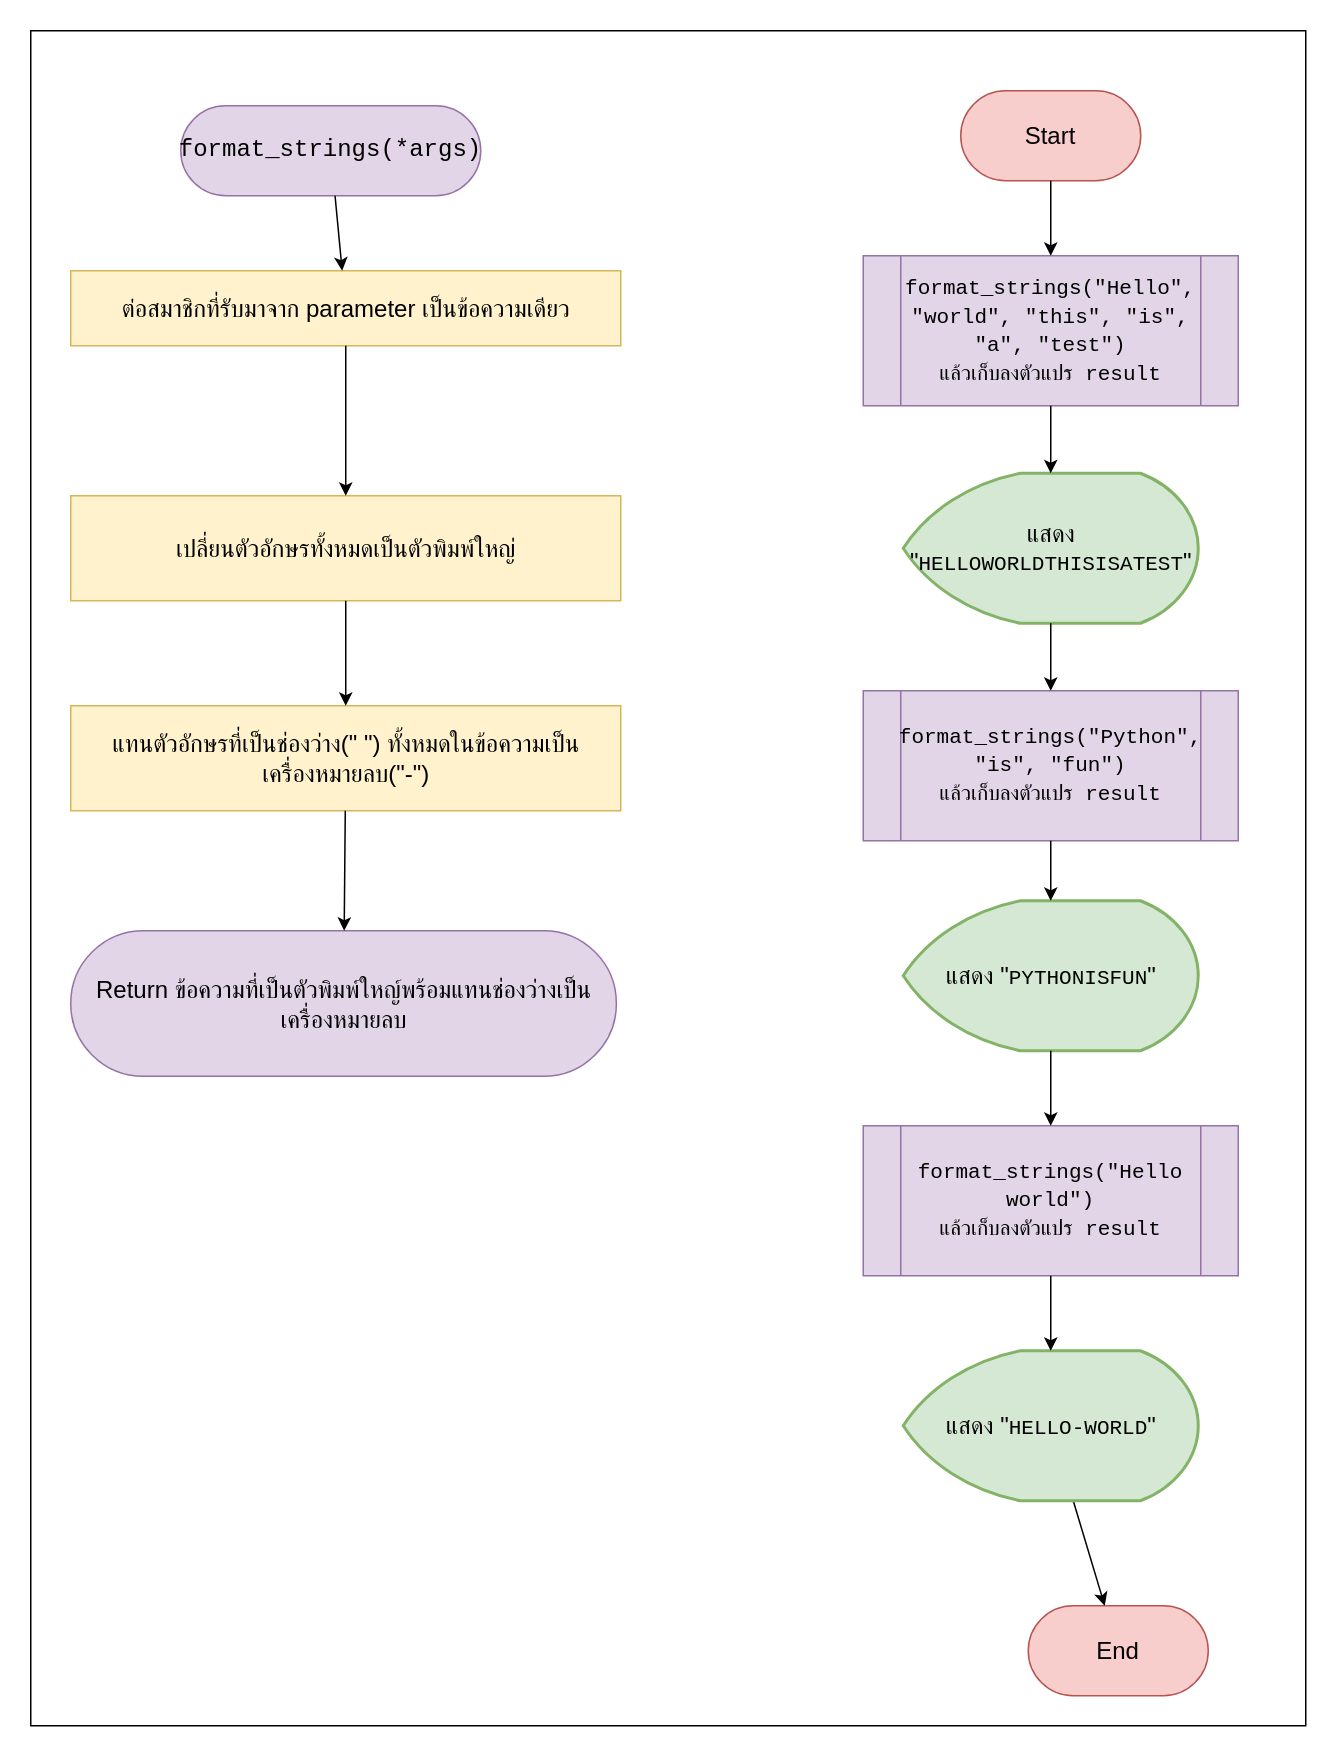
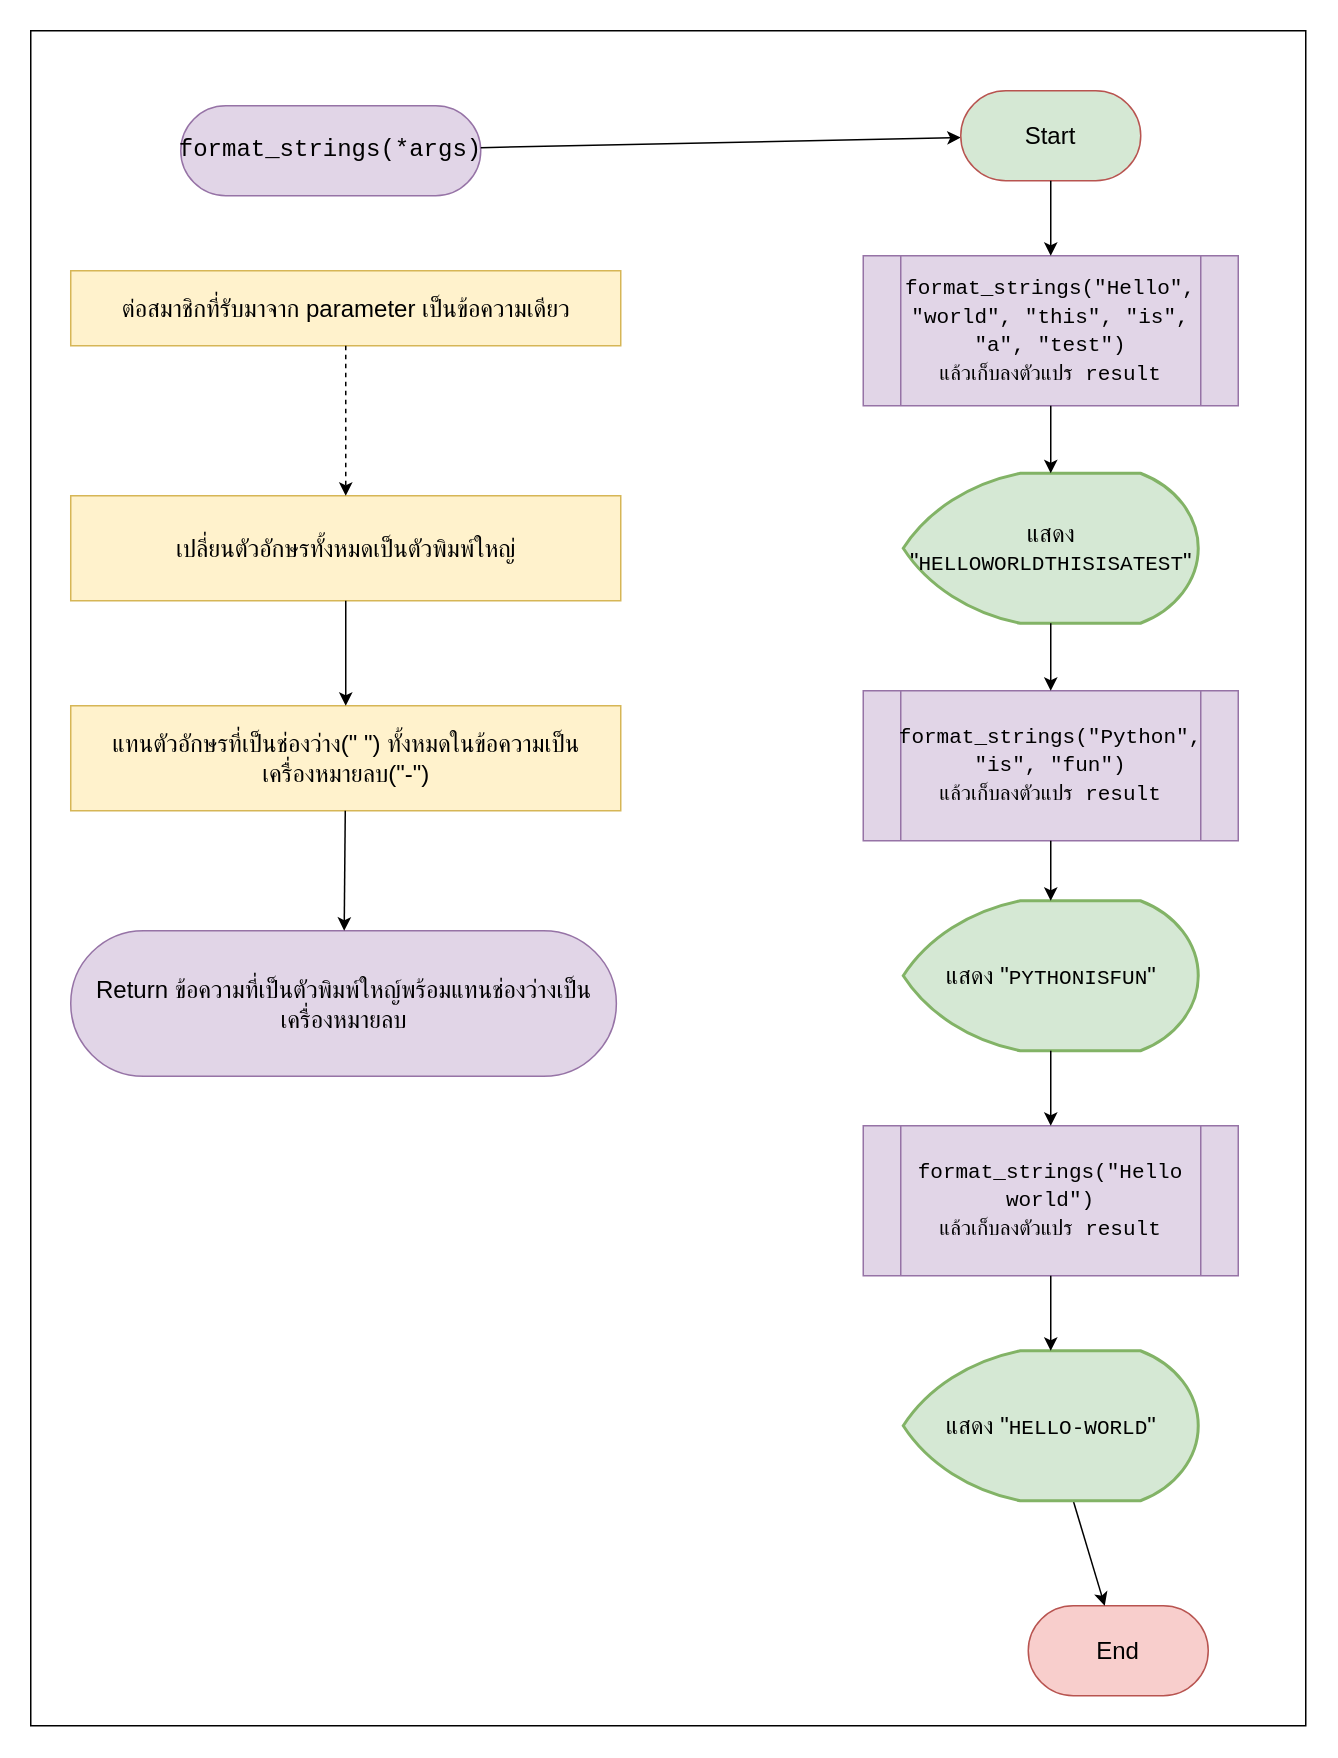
(1051, 136) -> (1051, 136)
(338, 228) -> (716, 143)
(346, 415) -> (346, 415)
